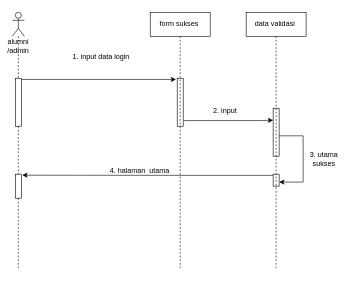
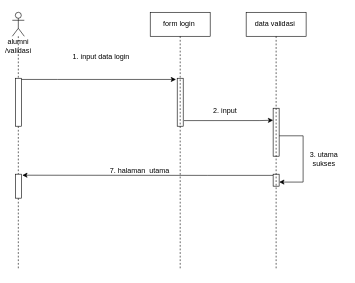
(180, 24) -> (180, 24)
(18, 60) -> (18, 60)
(140, 171) -> (140, 171)
